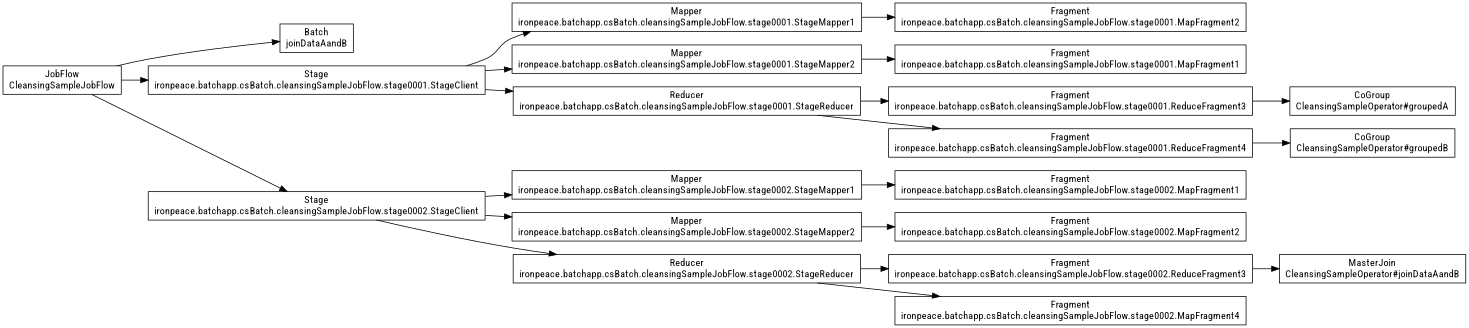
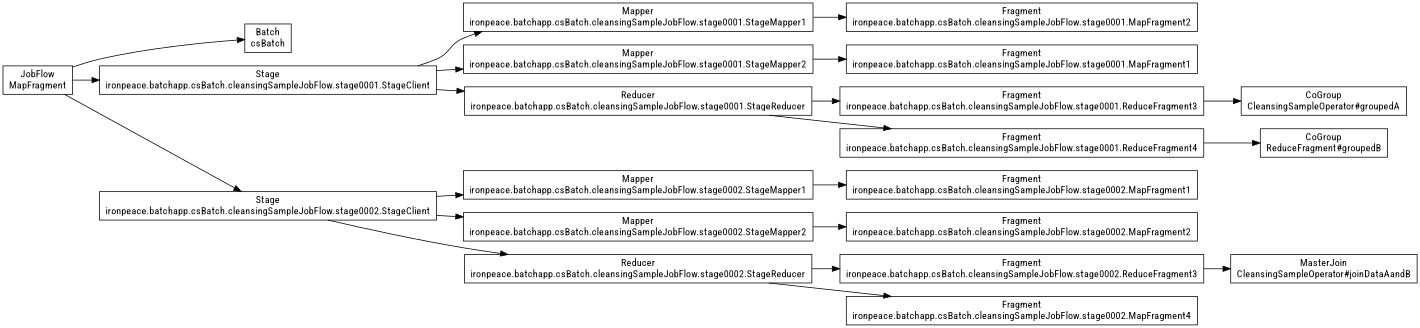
(317, 38) -> (268, 38)
(62, 80) -> (38, 80)
(1373, 143) -> (1324, 143)
